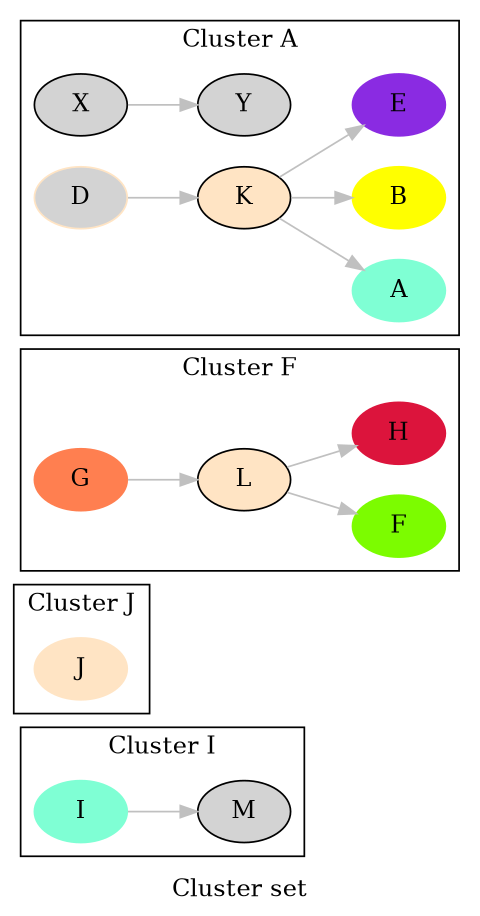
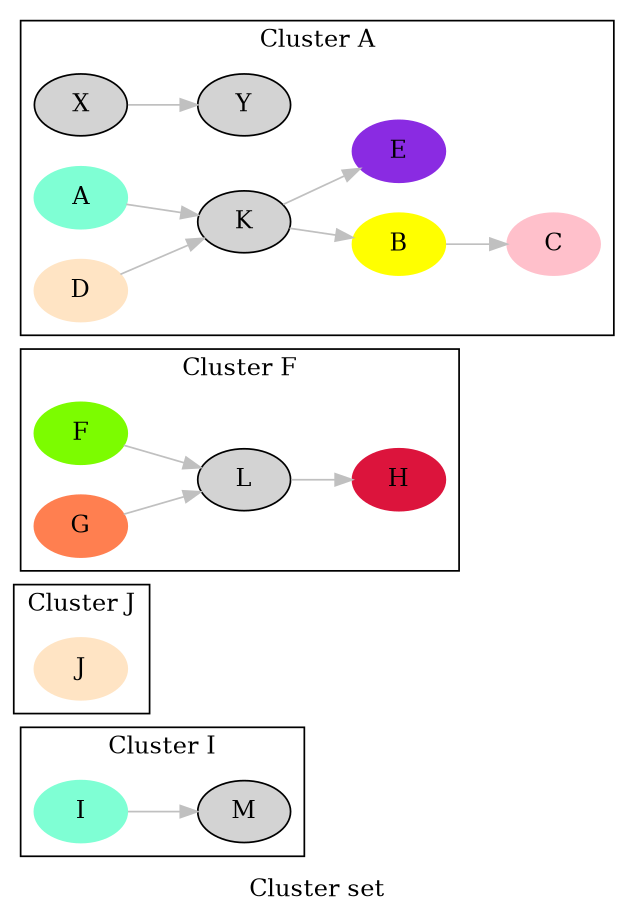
(81, 198) -> (81, 291)
(244, 198) -> (244, 222)
(314, 240) -> (154, 208)
none -> (554, 244)
(244, 480) -> (244, 480)
(313, 500) -> (154, 454)
